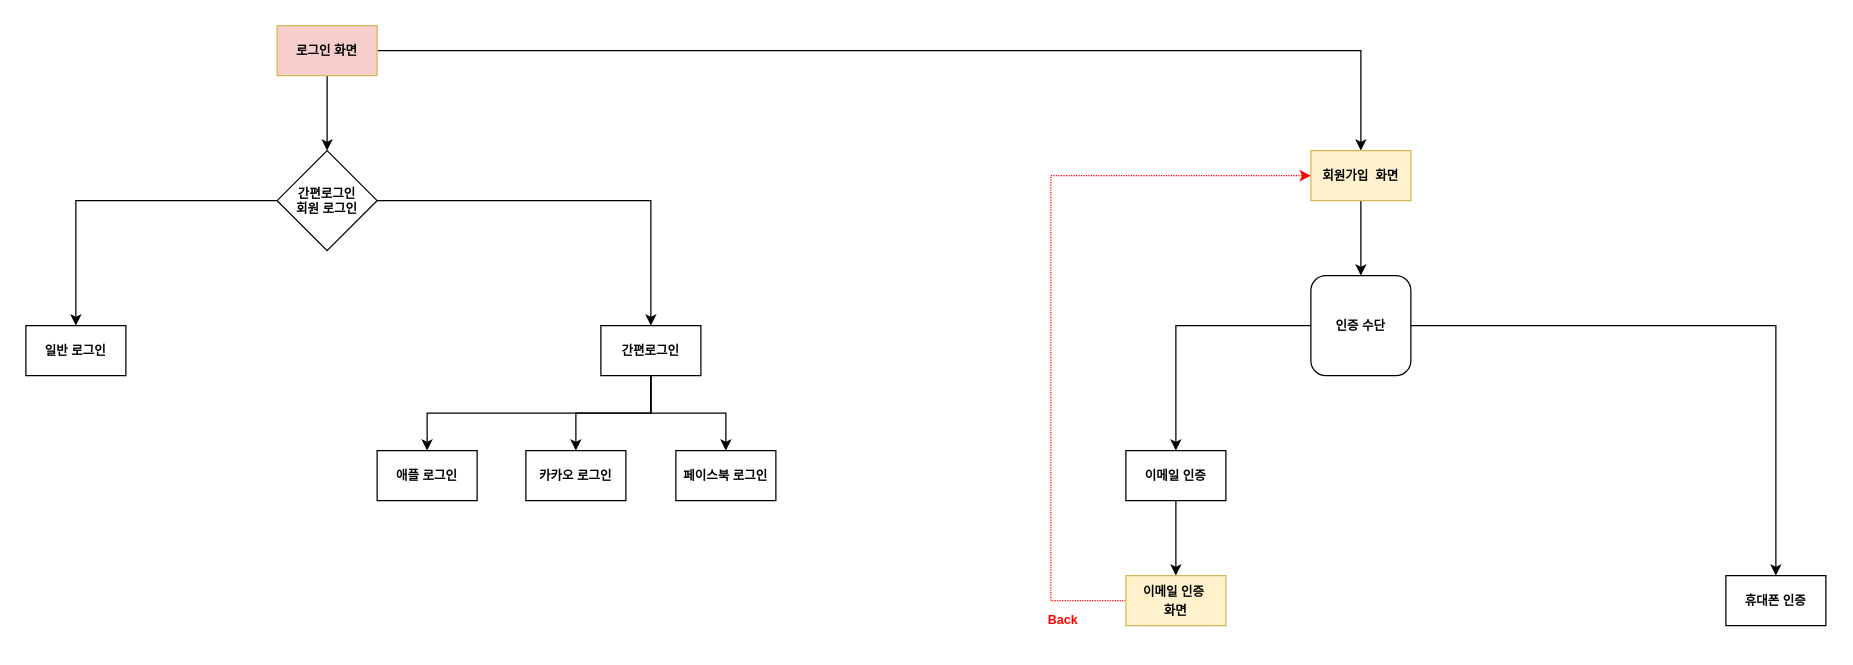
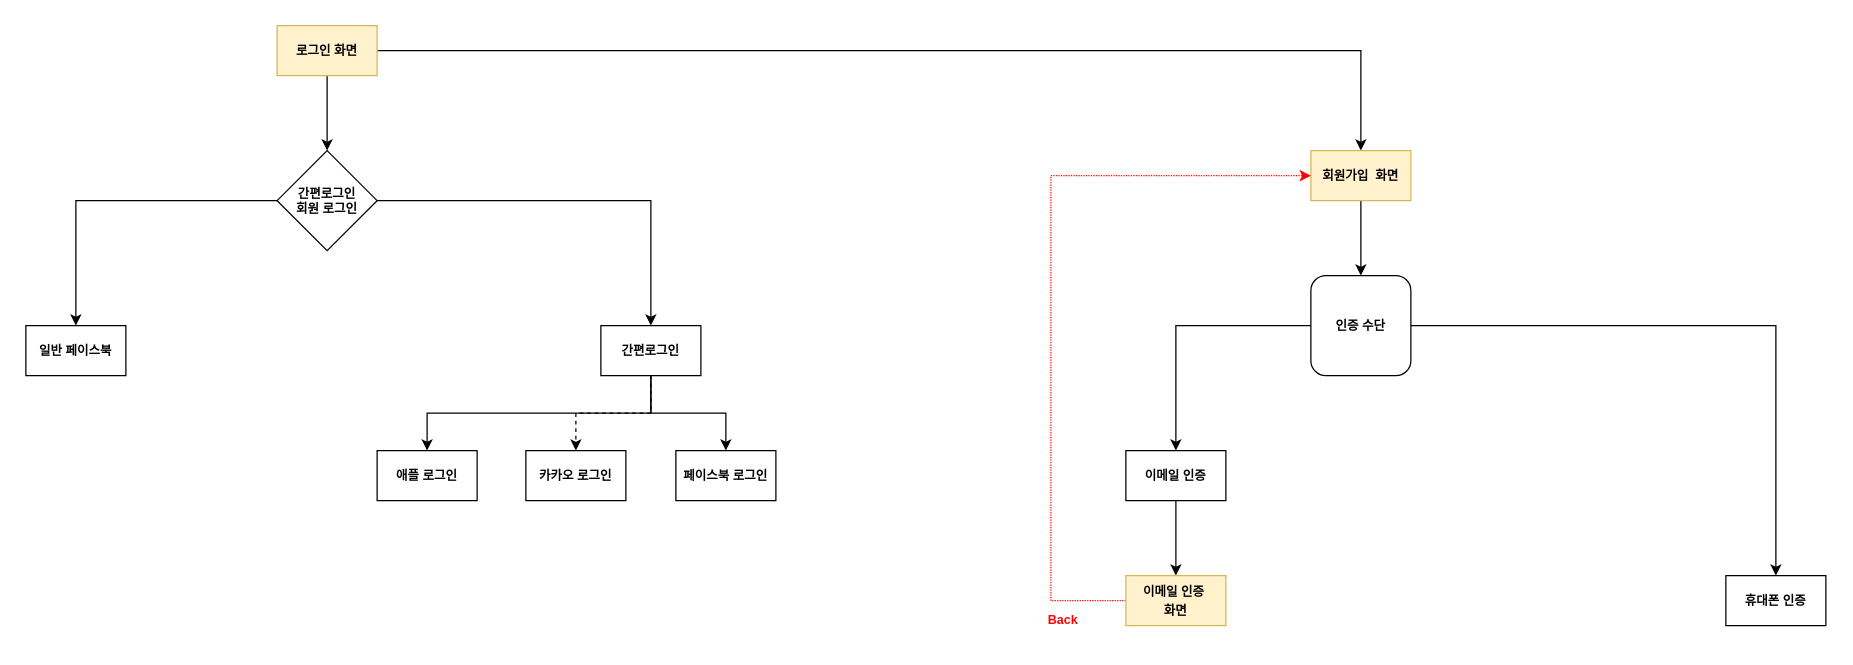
(327, 51) -> (327, 51)
(76, 351) -> (76, 351)
(576, 428) -> (576, 428)
